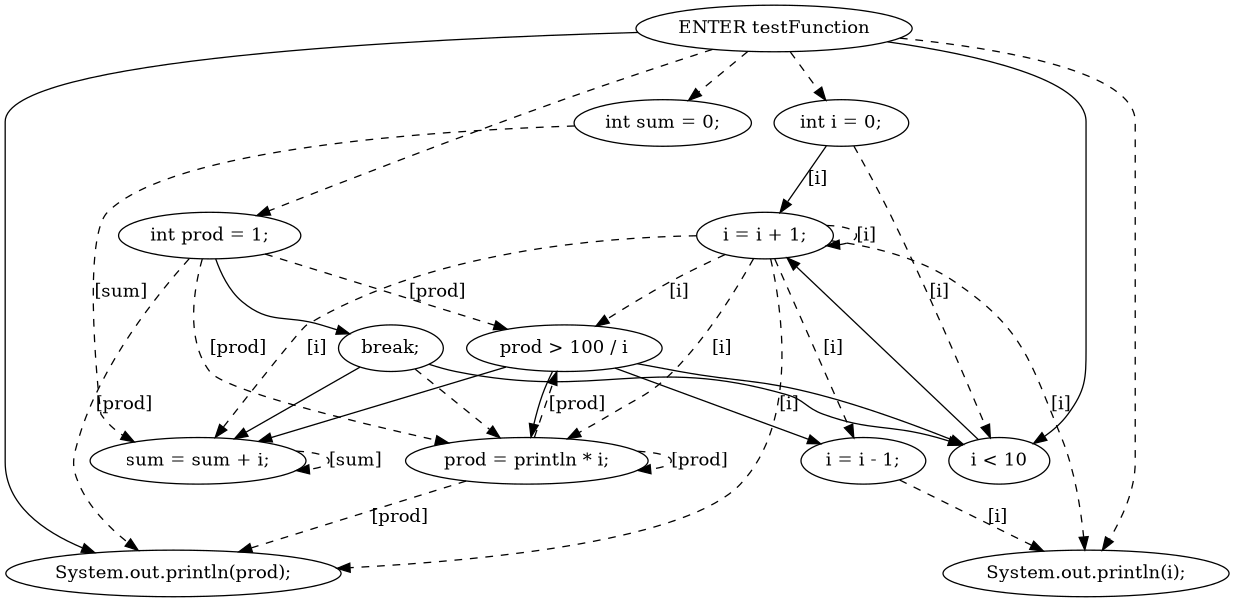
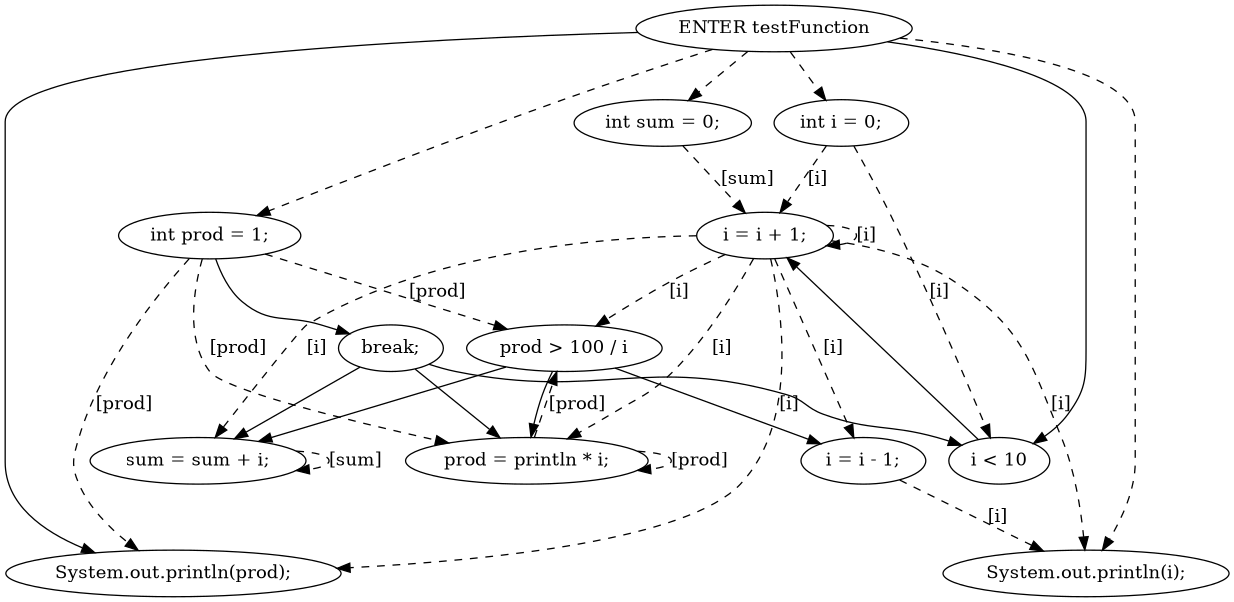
(219, 165) -> (710, 175)
(807, 174) -> (807, 174)
(797, 389) -> none
(452, 399) -> (452, 399)
(359, 514) -> none
